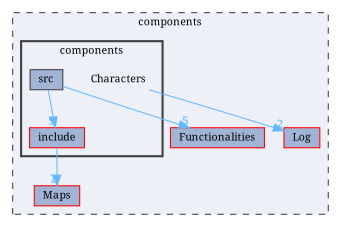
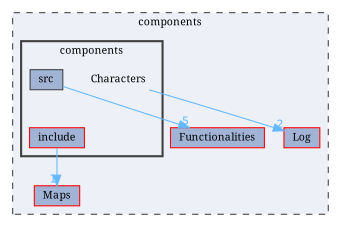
(51, 104) -> none
